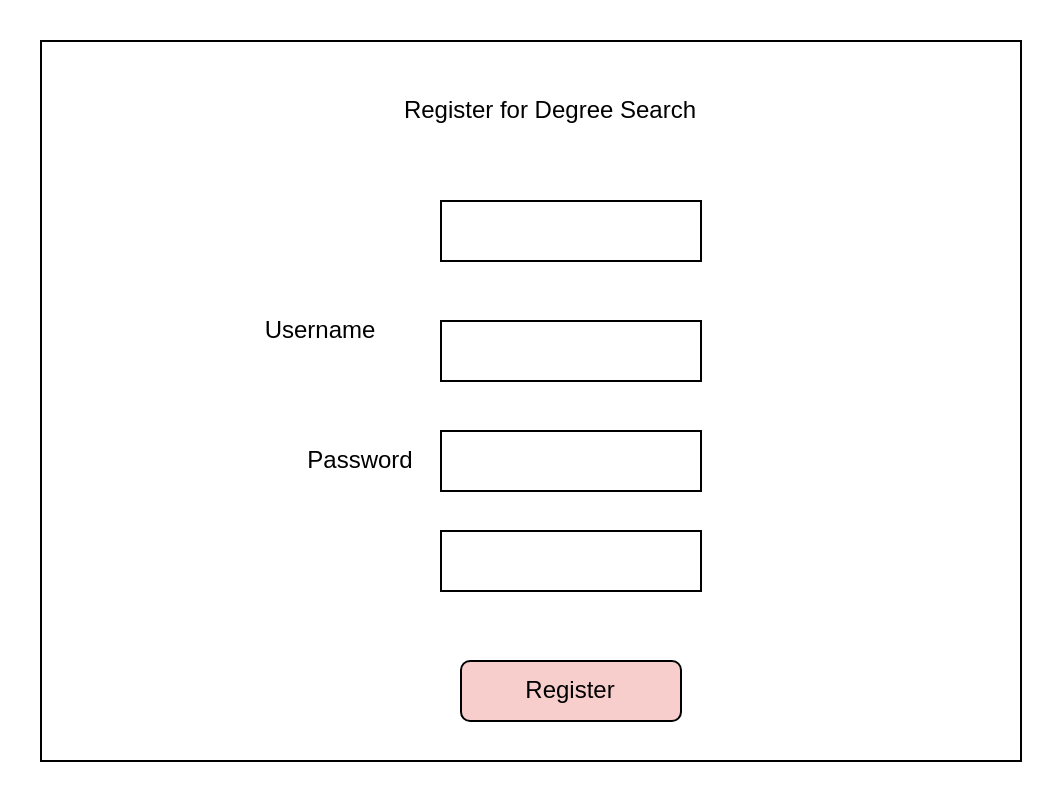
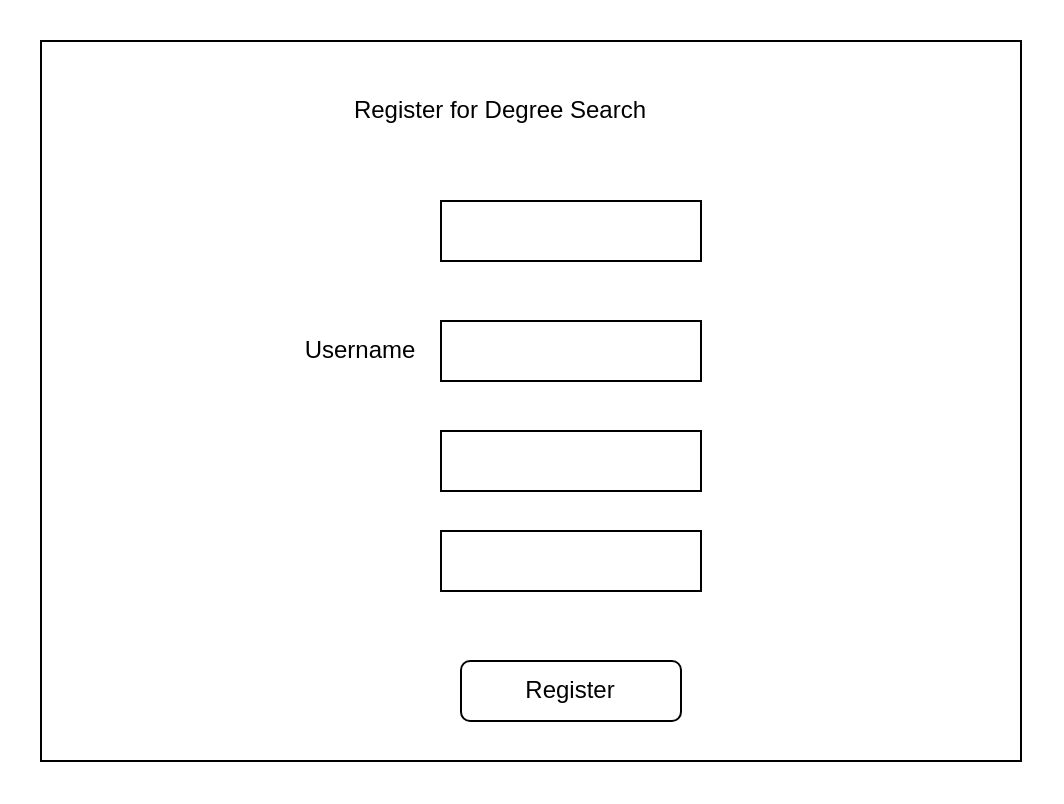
(551, 111) -> (501, 111)
(321, 331) -> (361, 351)
(361, 461) -> none
(571, 691) -> (571, 691)
